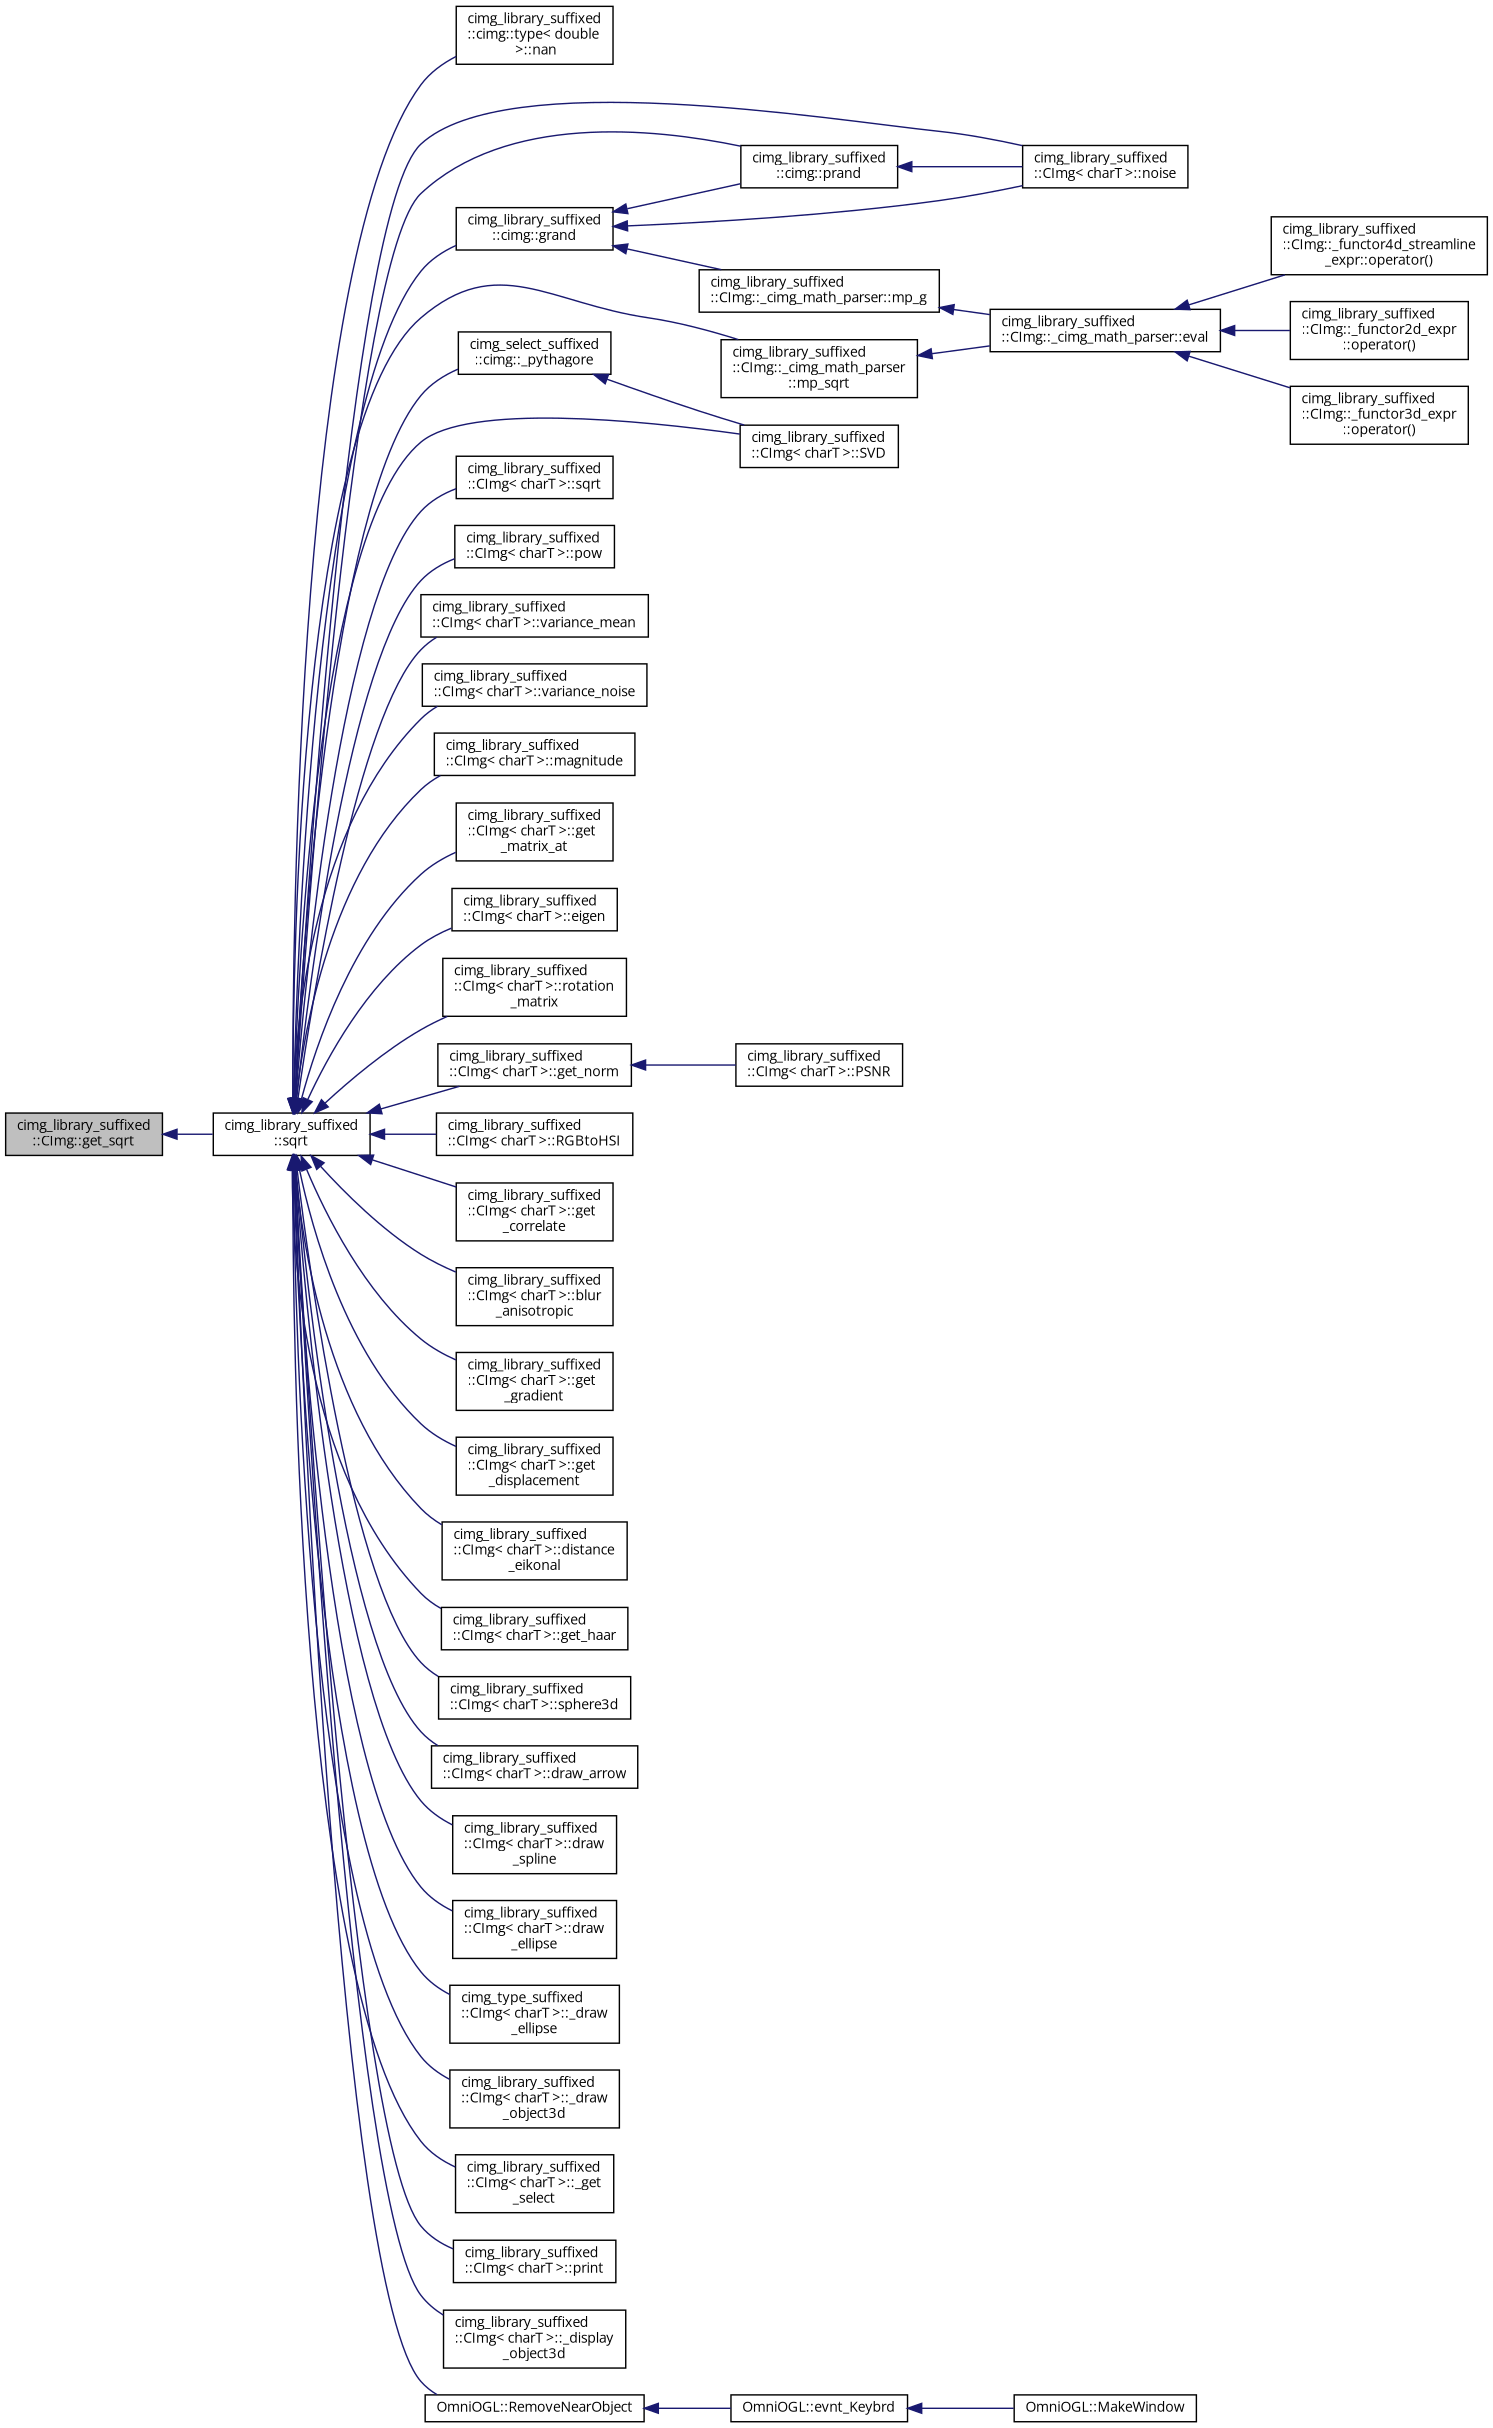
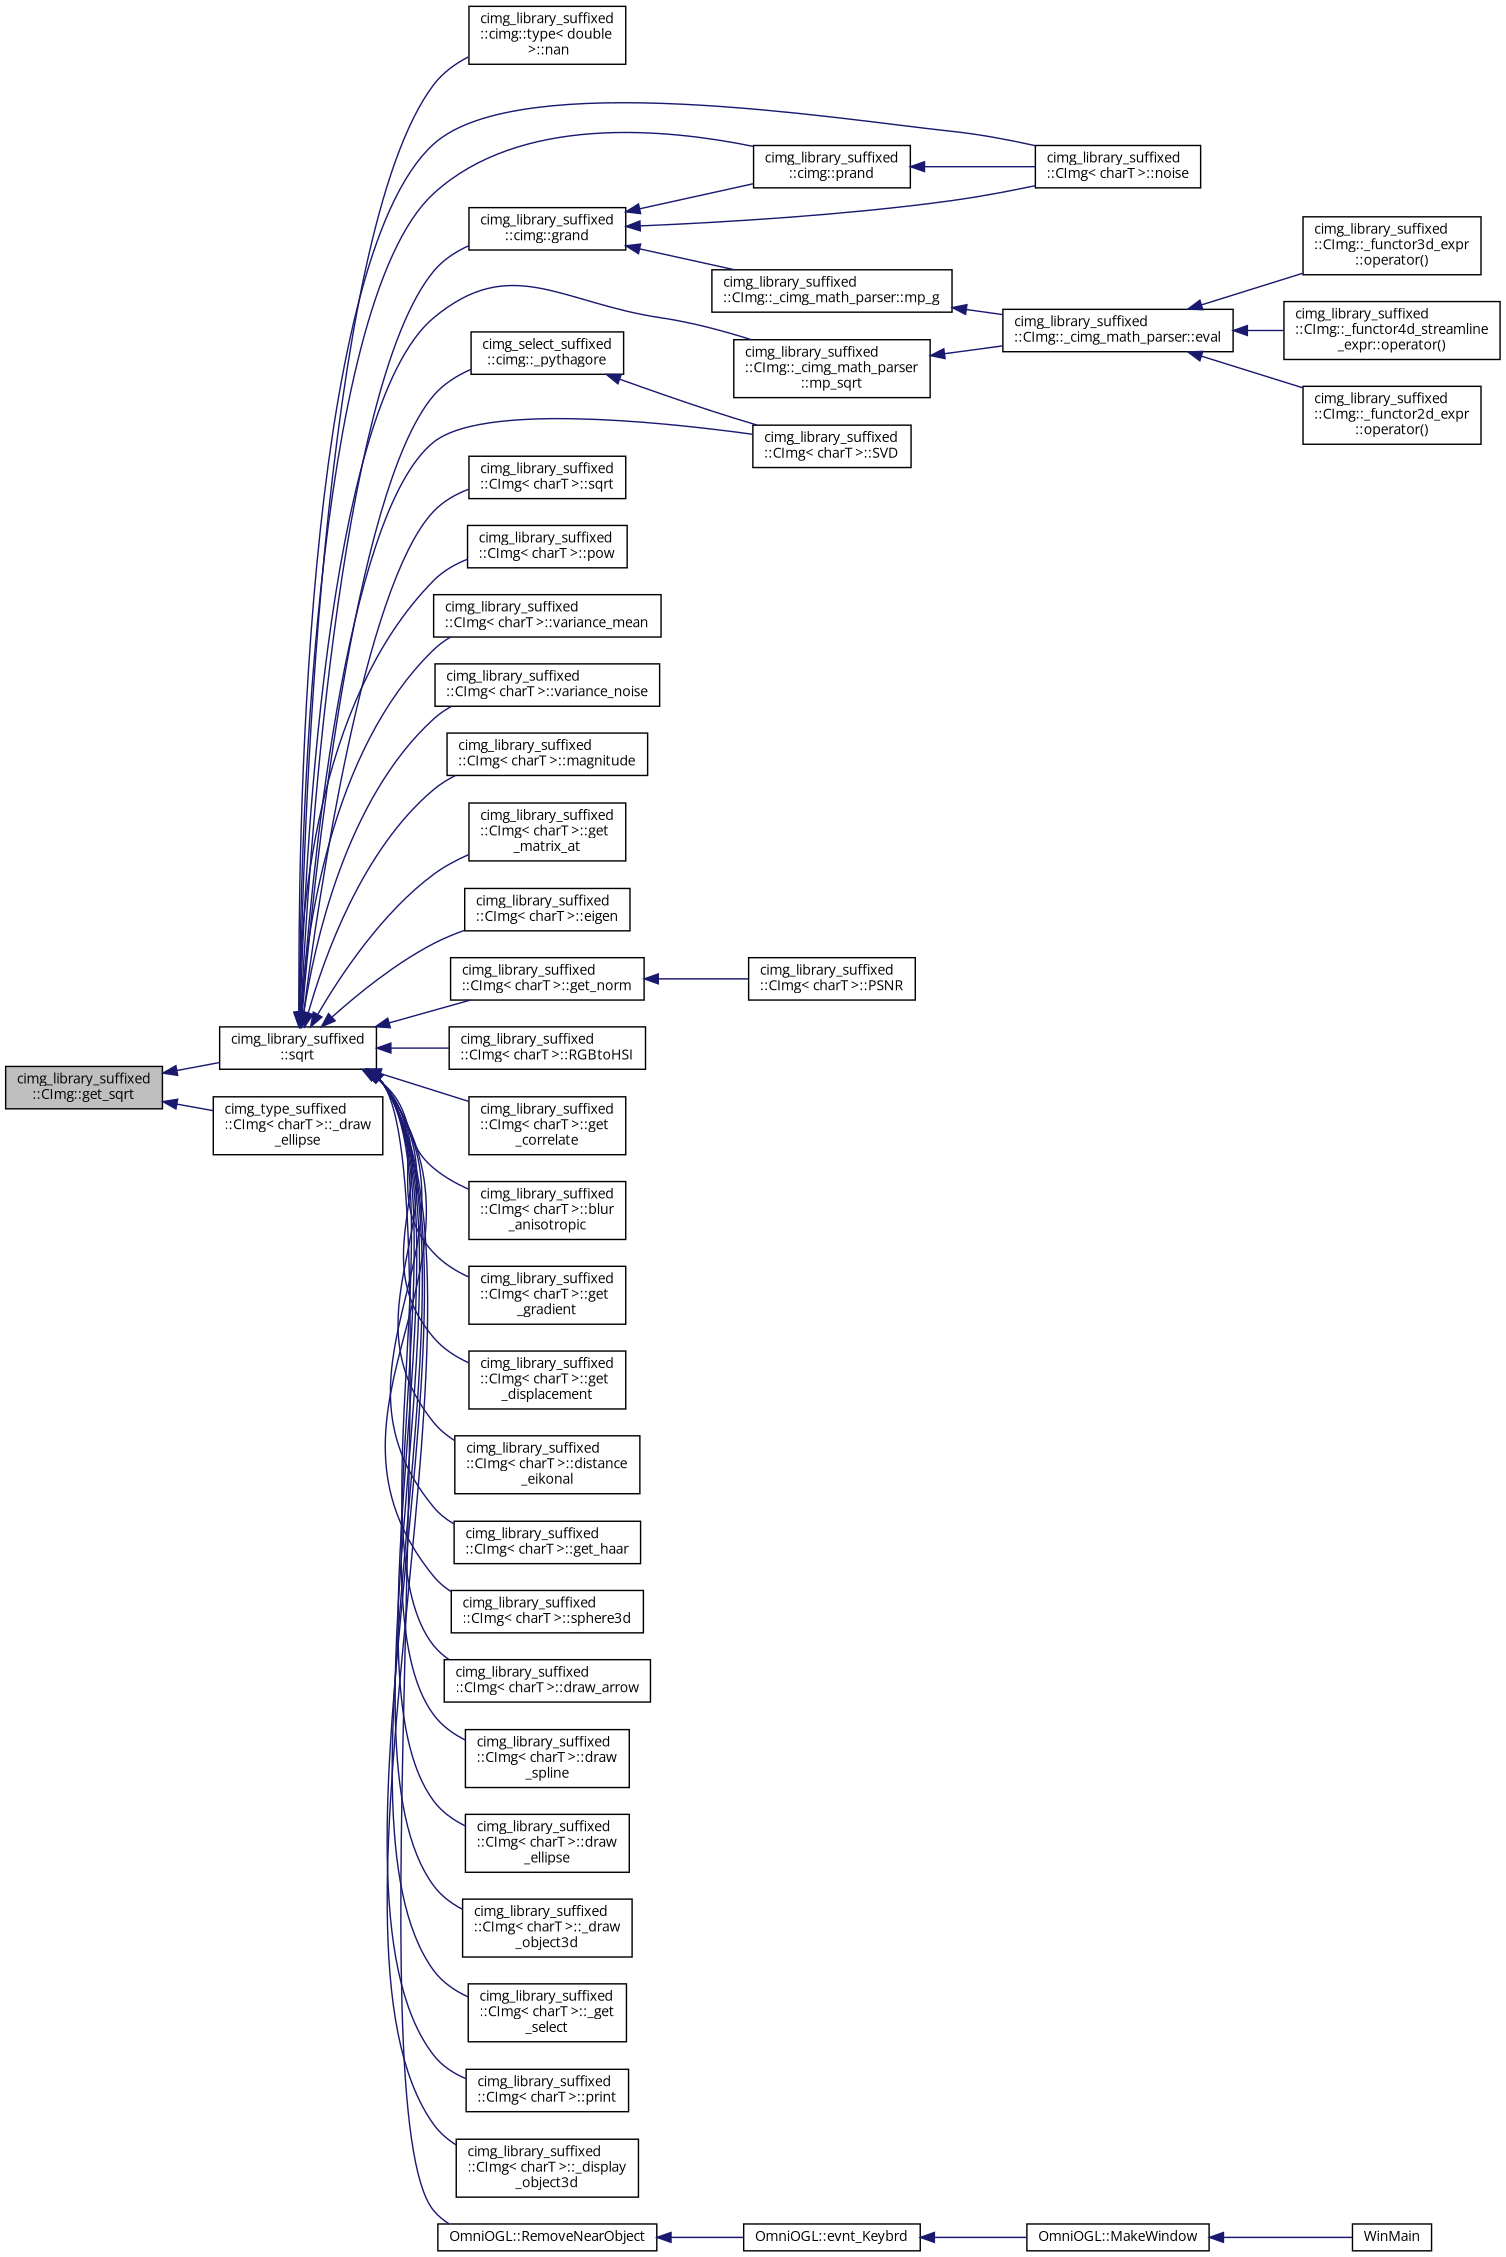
(535, 987) -> none
(349, 1766) -> (195, 1107)
none -> (1392, 2237)
